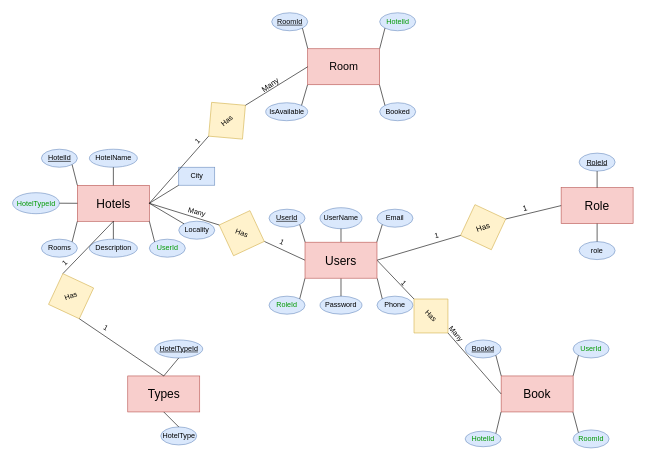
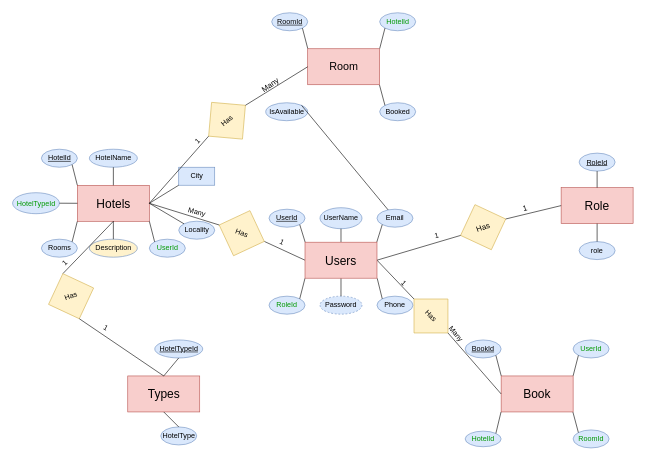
(305, 95) -> (345, 157)
(113, 248) -> (113, 248)
(341, 305) -> (341, 305)
